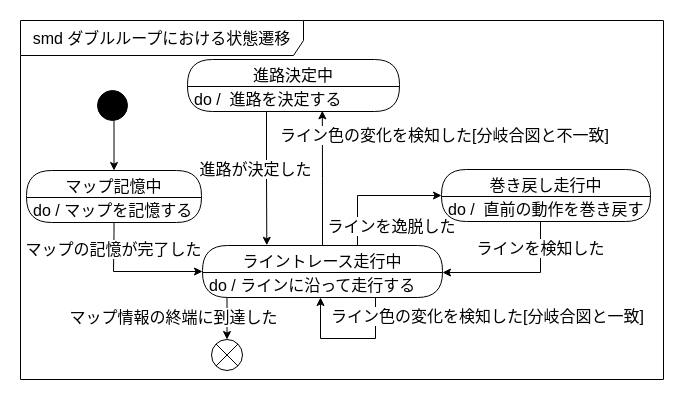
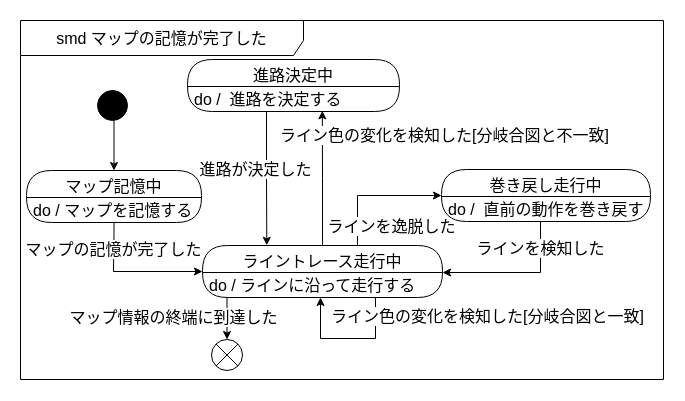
(162, 39) -> (162, 39)
